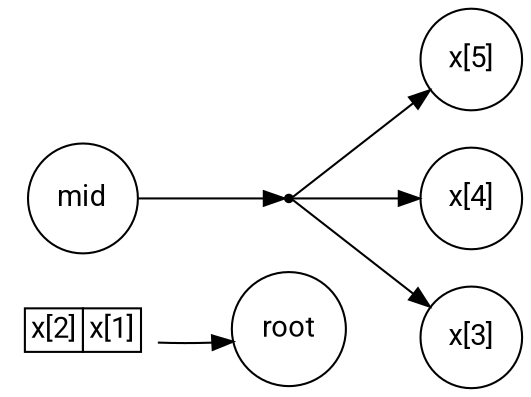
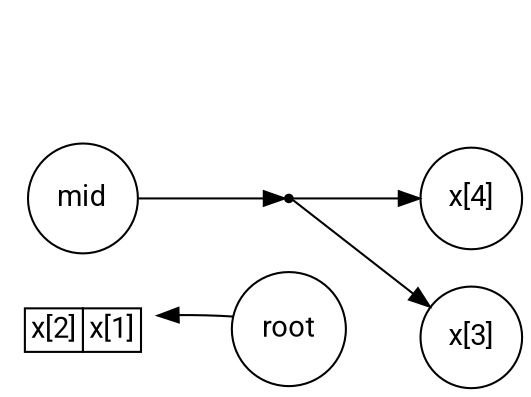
(471, 60) -> none
(185, 343) -> (206, 315)
